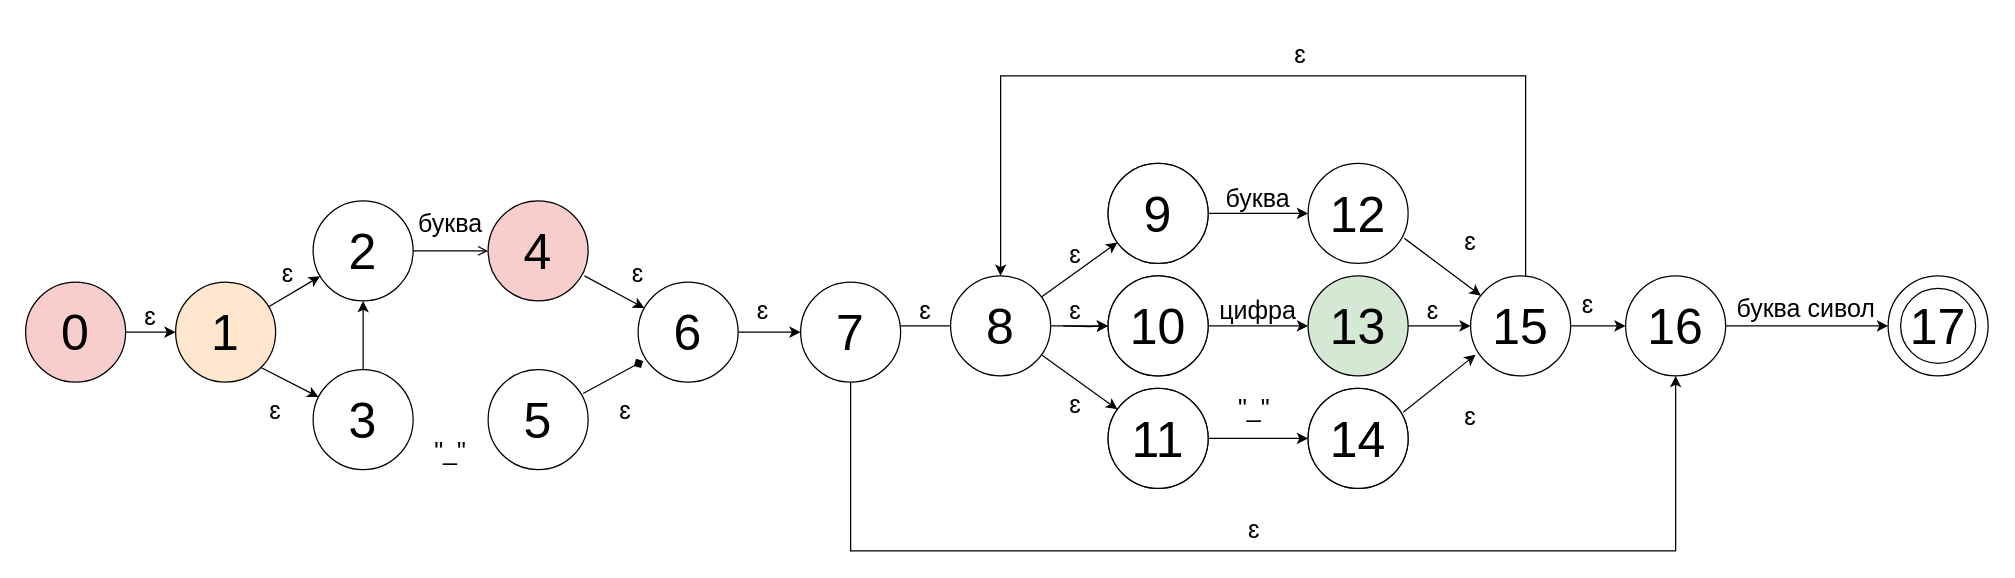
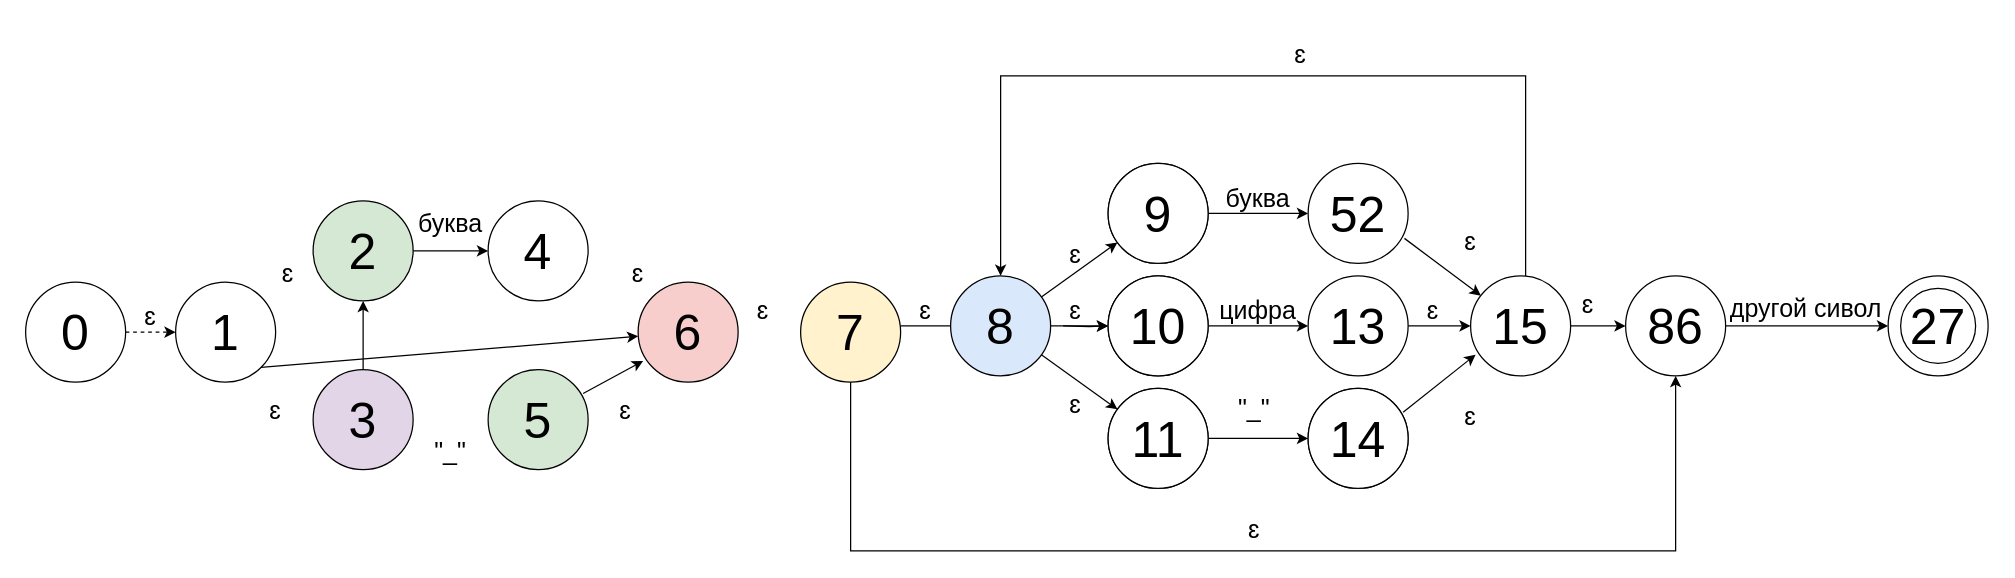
(1358, 213) -> (1358, 213)
(363, 251) -> (363, 251)
(480, 251) -> (478, 251)
(538, 251) -> (538, 251)
(611, 290) -> none
(291, 294) -> none
(1806, 298) -> (1806, 298)
(1001, 326) -> (1001, 326)
(1358, 326) -> (1358, 326)
(1676, 326) -> (1676, 326)
(1938, 326) -> (1938, 326)
(76, 332) -> (76, 332)
(145, 332) -> (145, 332)
(226, 332) -> (226, 332)
(688, 332) -> (688, 332)
(765, 332) -> none
(851, 332) -> (851, 332)
(634, 366) -> (635, 365)
(286, 380) -> (446, 352)
(363, 419) -> (363, 419)
(538, 419) -> (538, 419)
